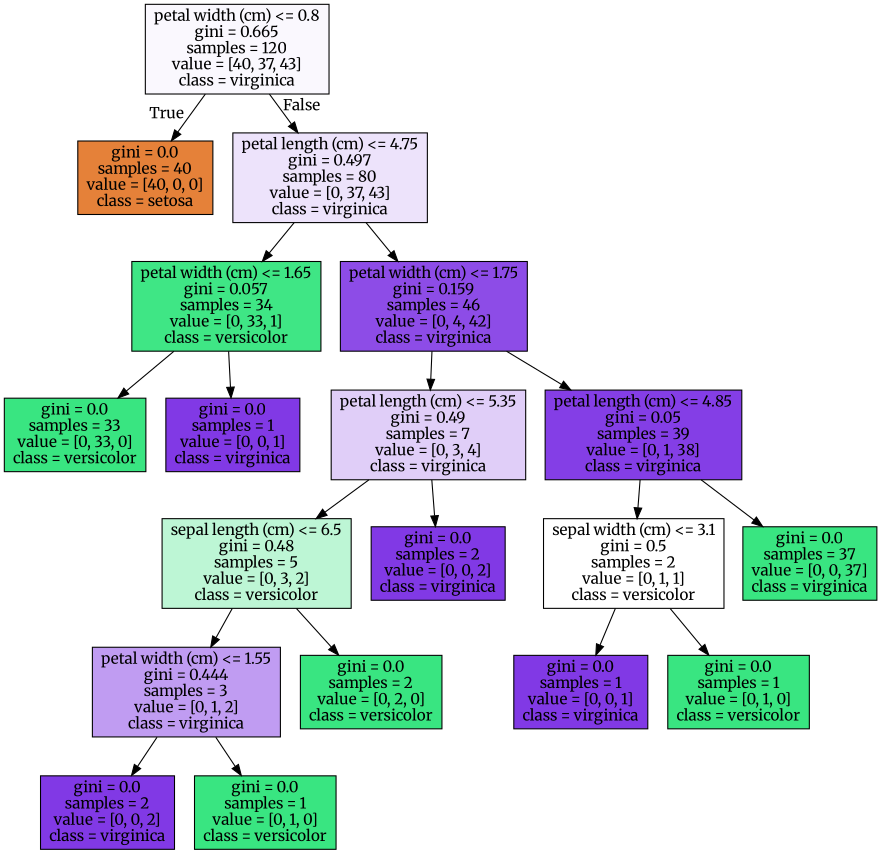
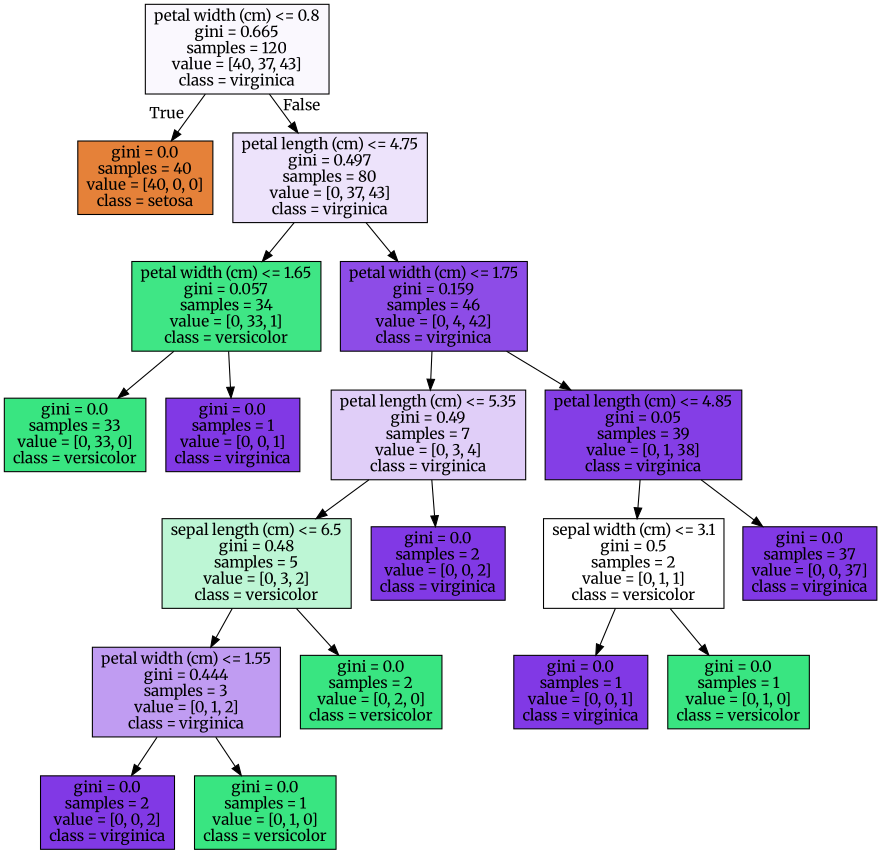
(810, 564) -> (810, 564)
